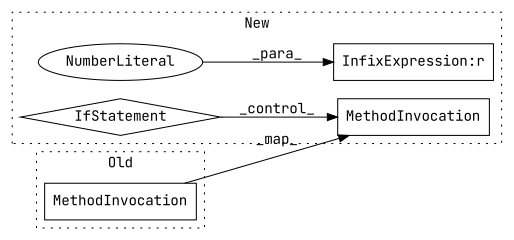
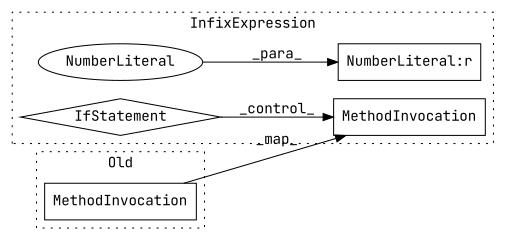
(257, 24) -> (253, 24)
(414, 62) -> (409, 62)
